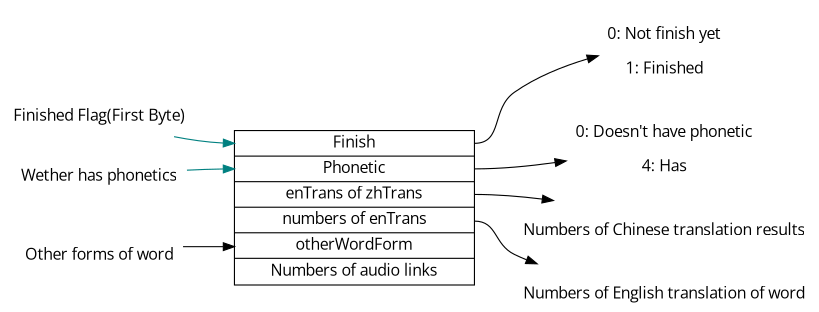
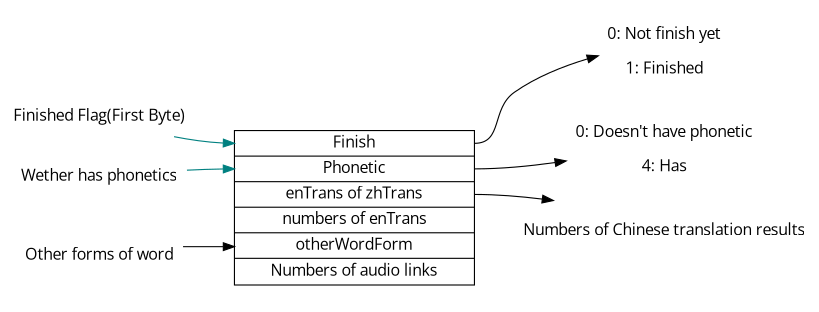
(664, 286) -> none
